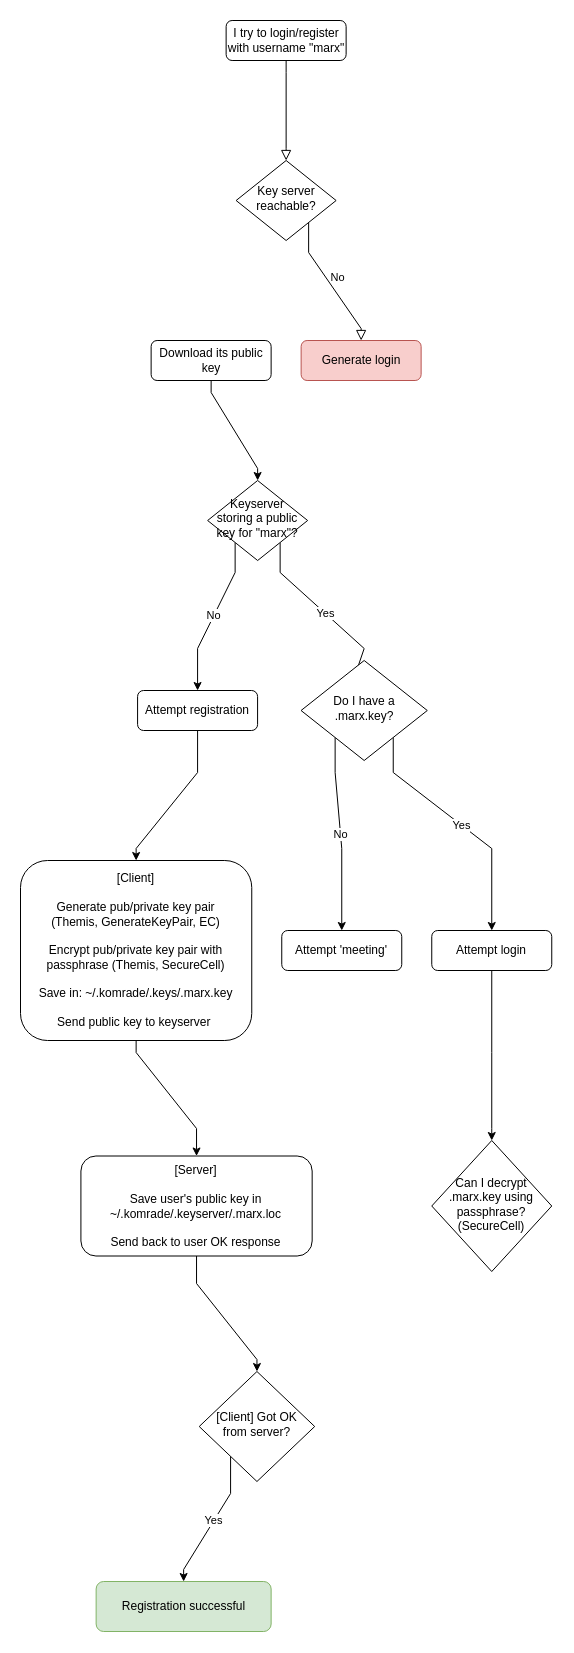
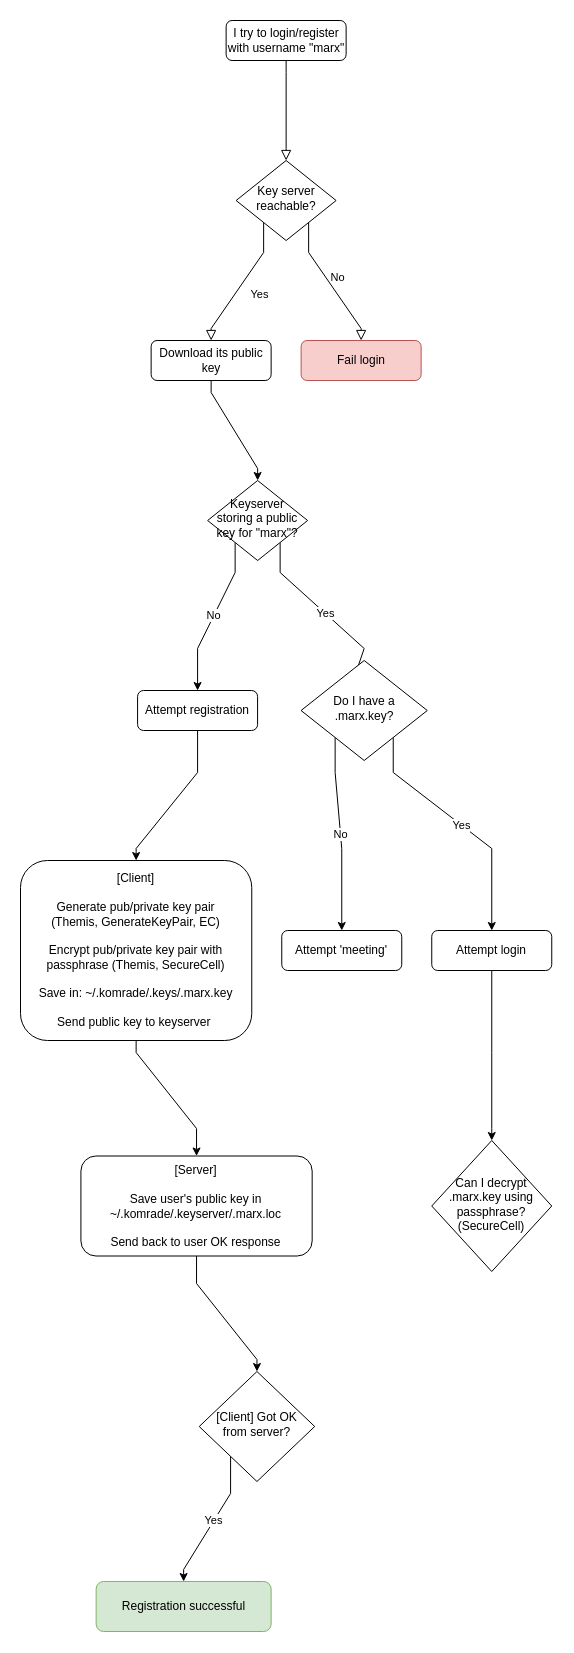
none -> (246, 278)
(362, 361) -> (362, 361)
